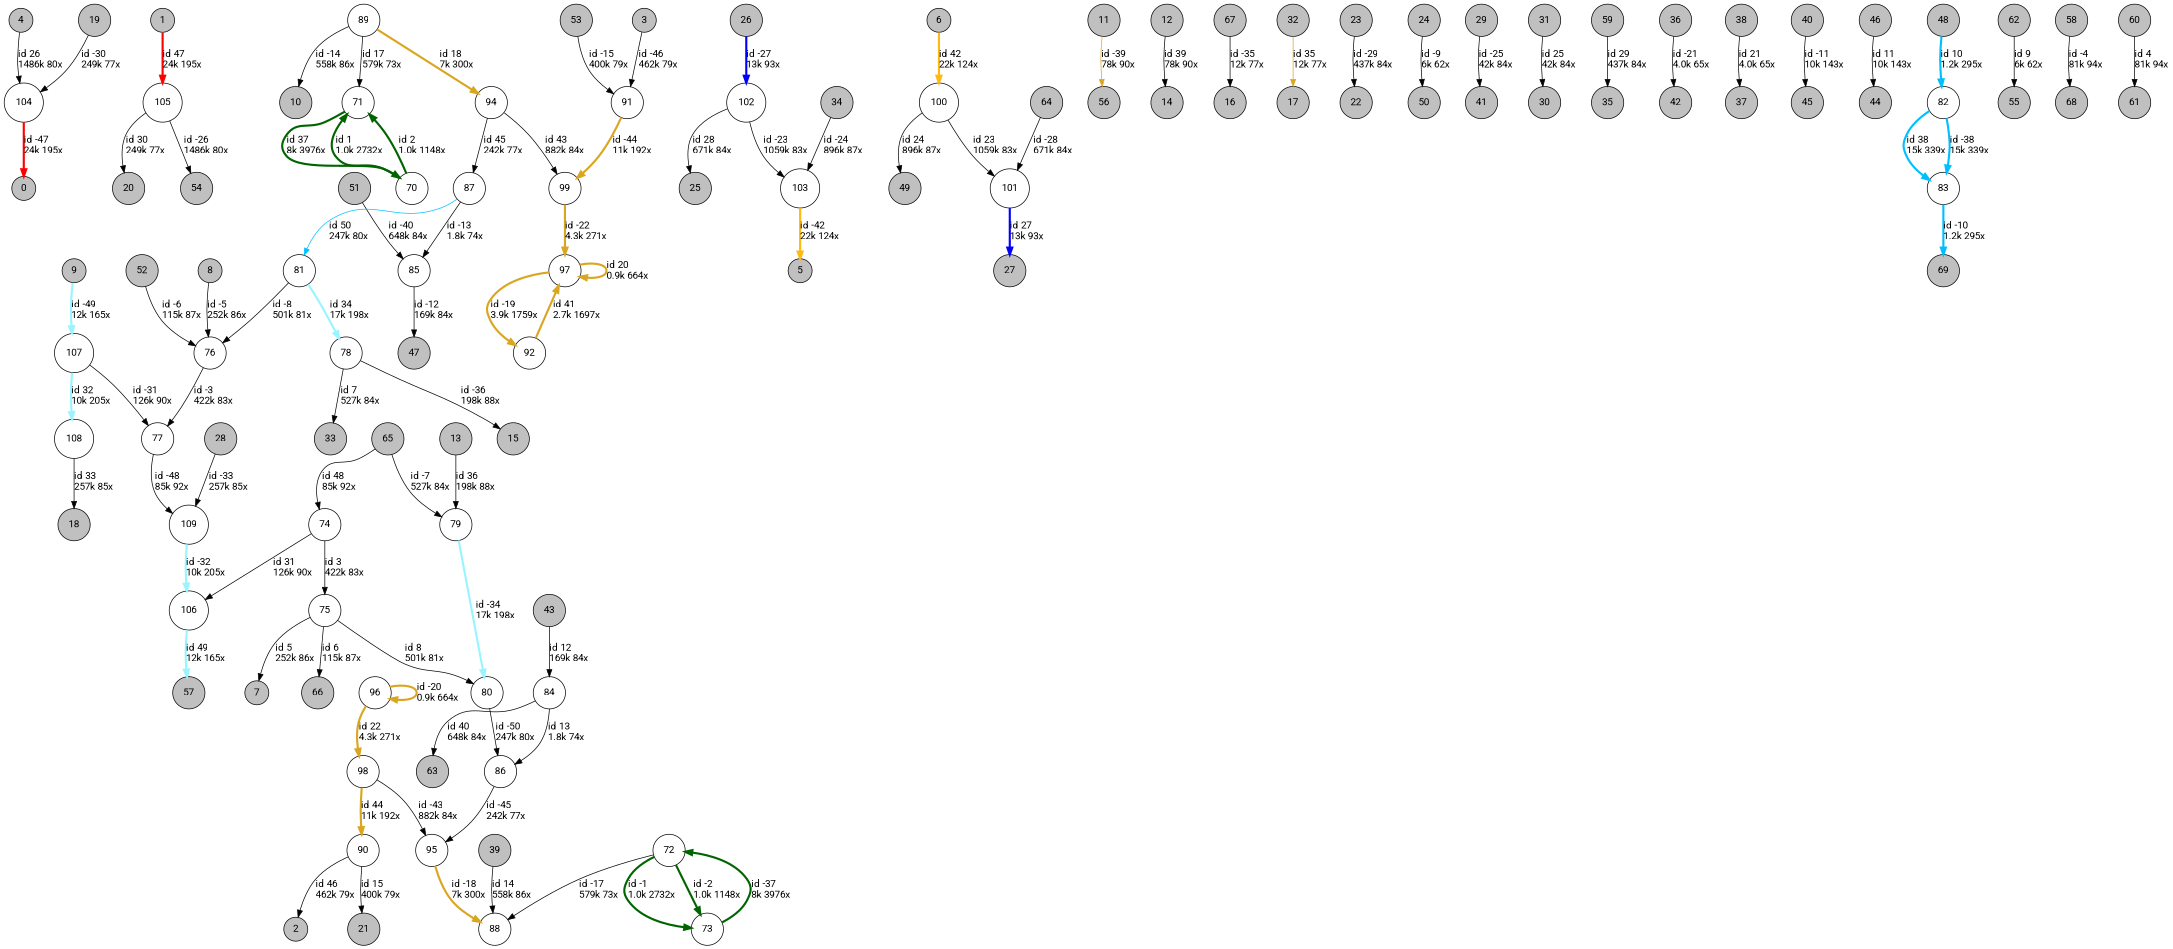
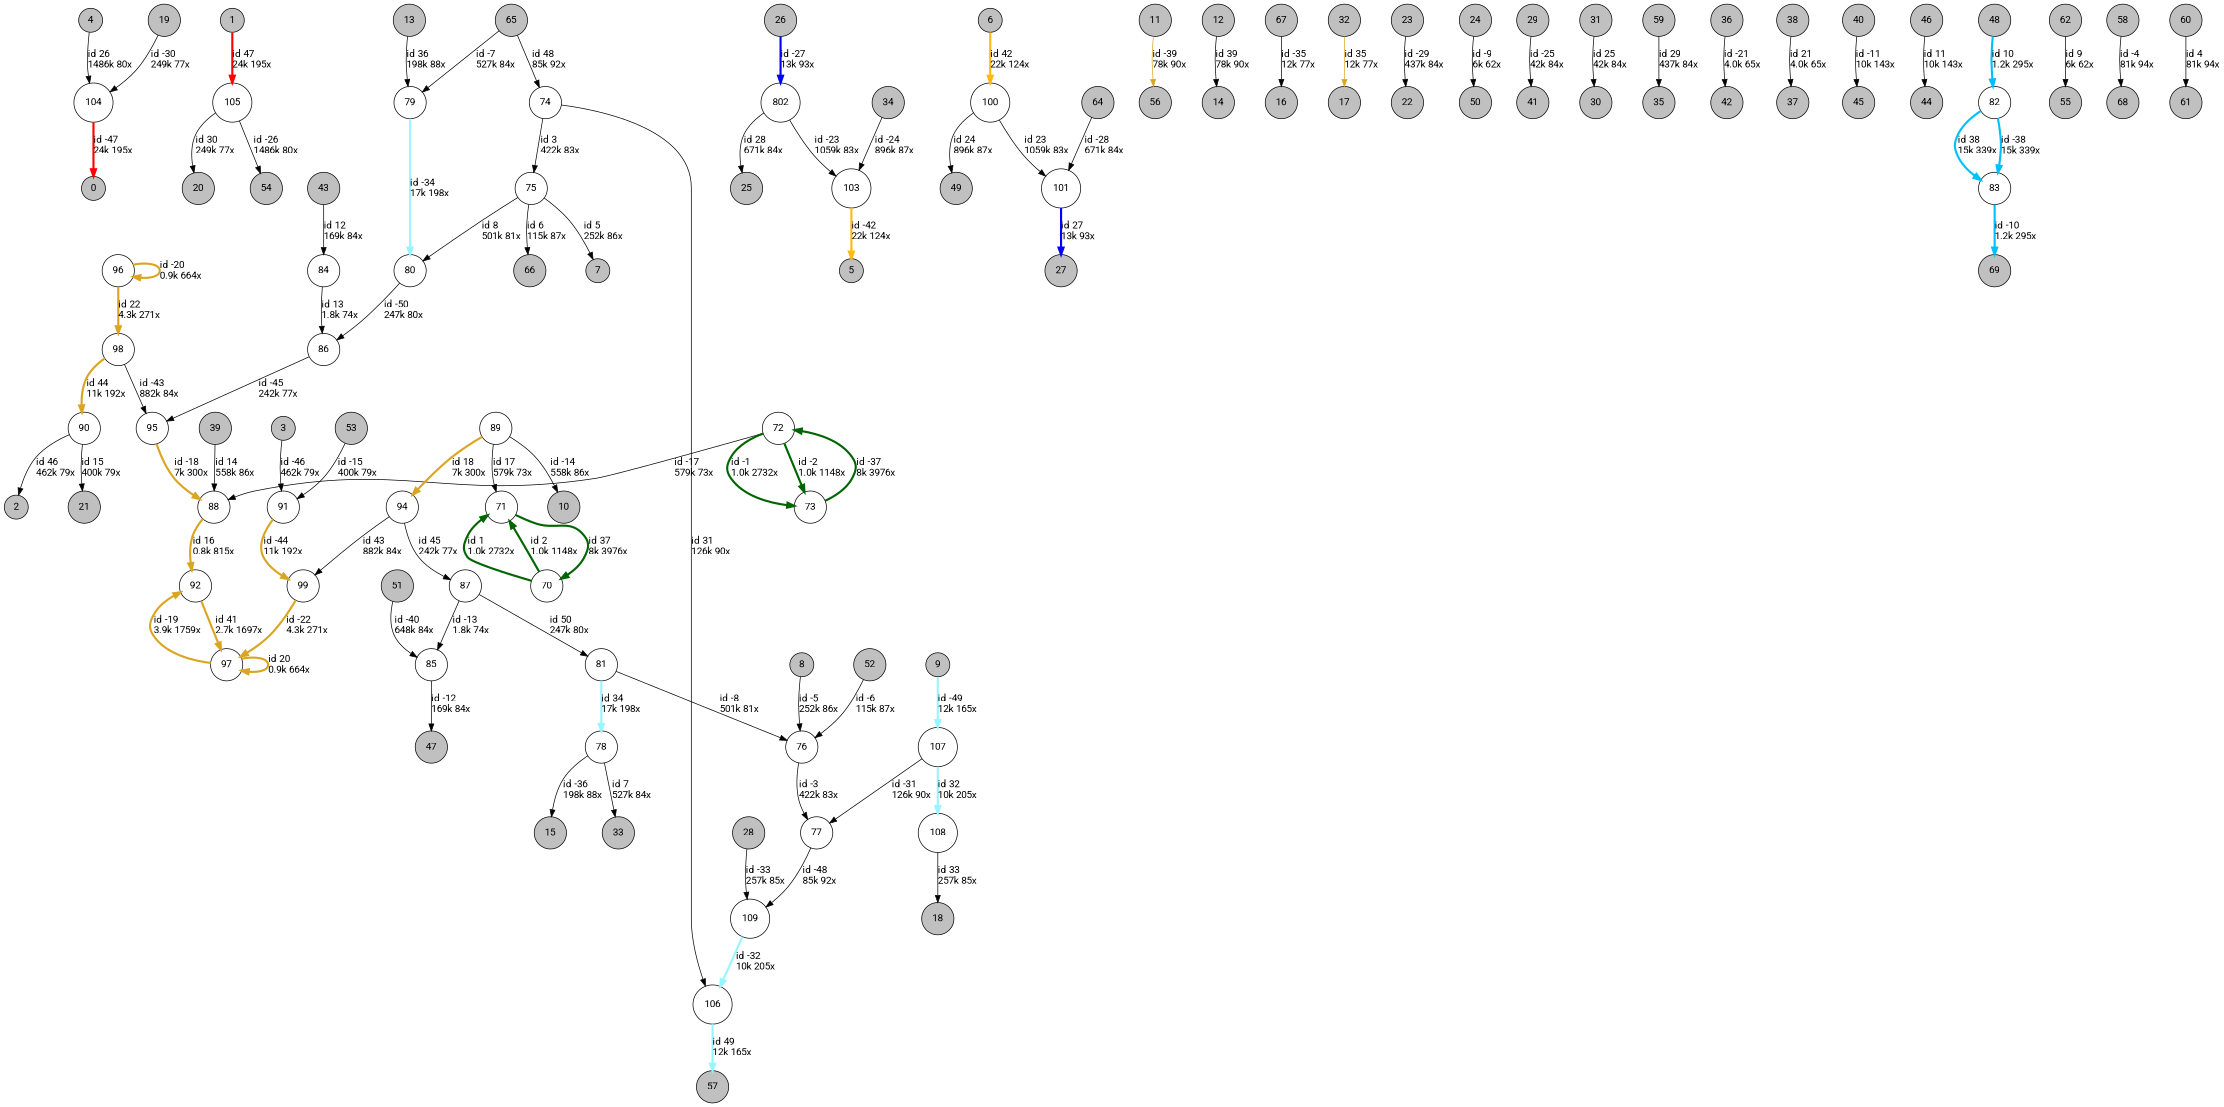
(746, 103) -> (781, 103)
(375, 210) -> (530, 624)
none -> (192, 539)
(432, 772) -> none
